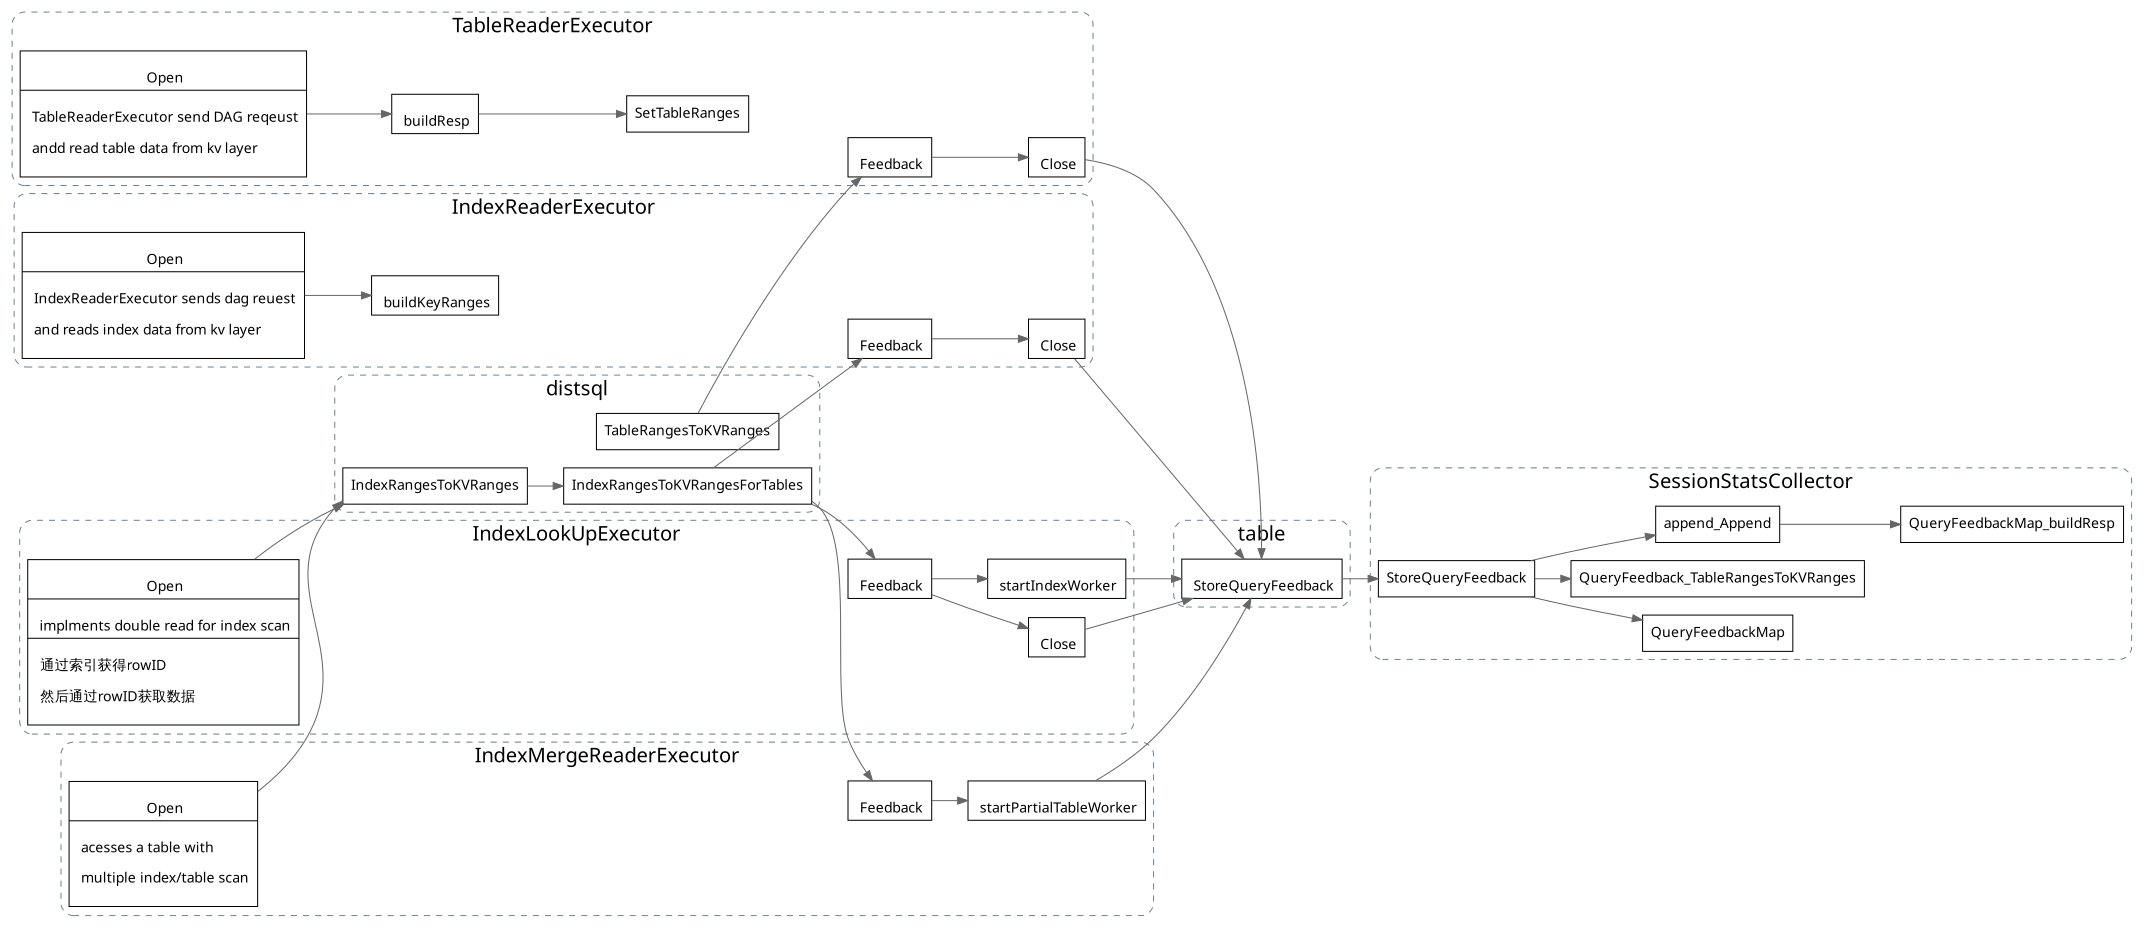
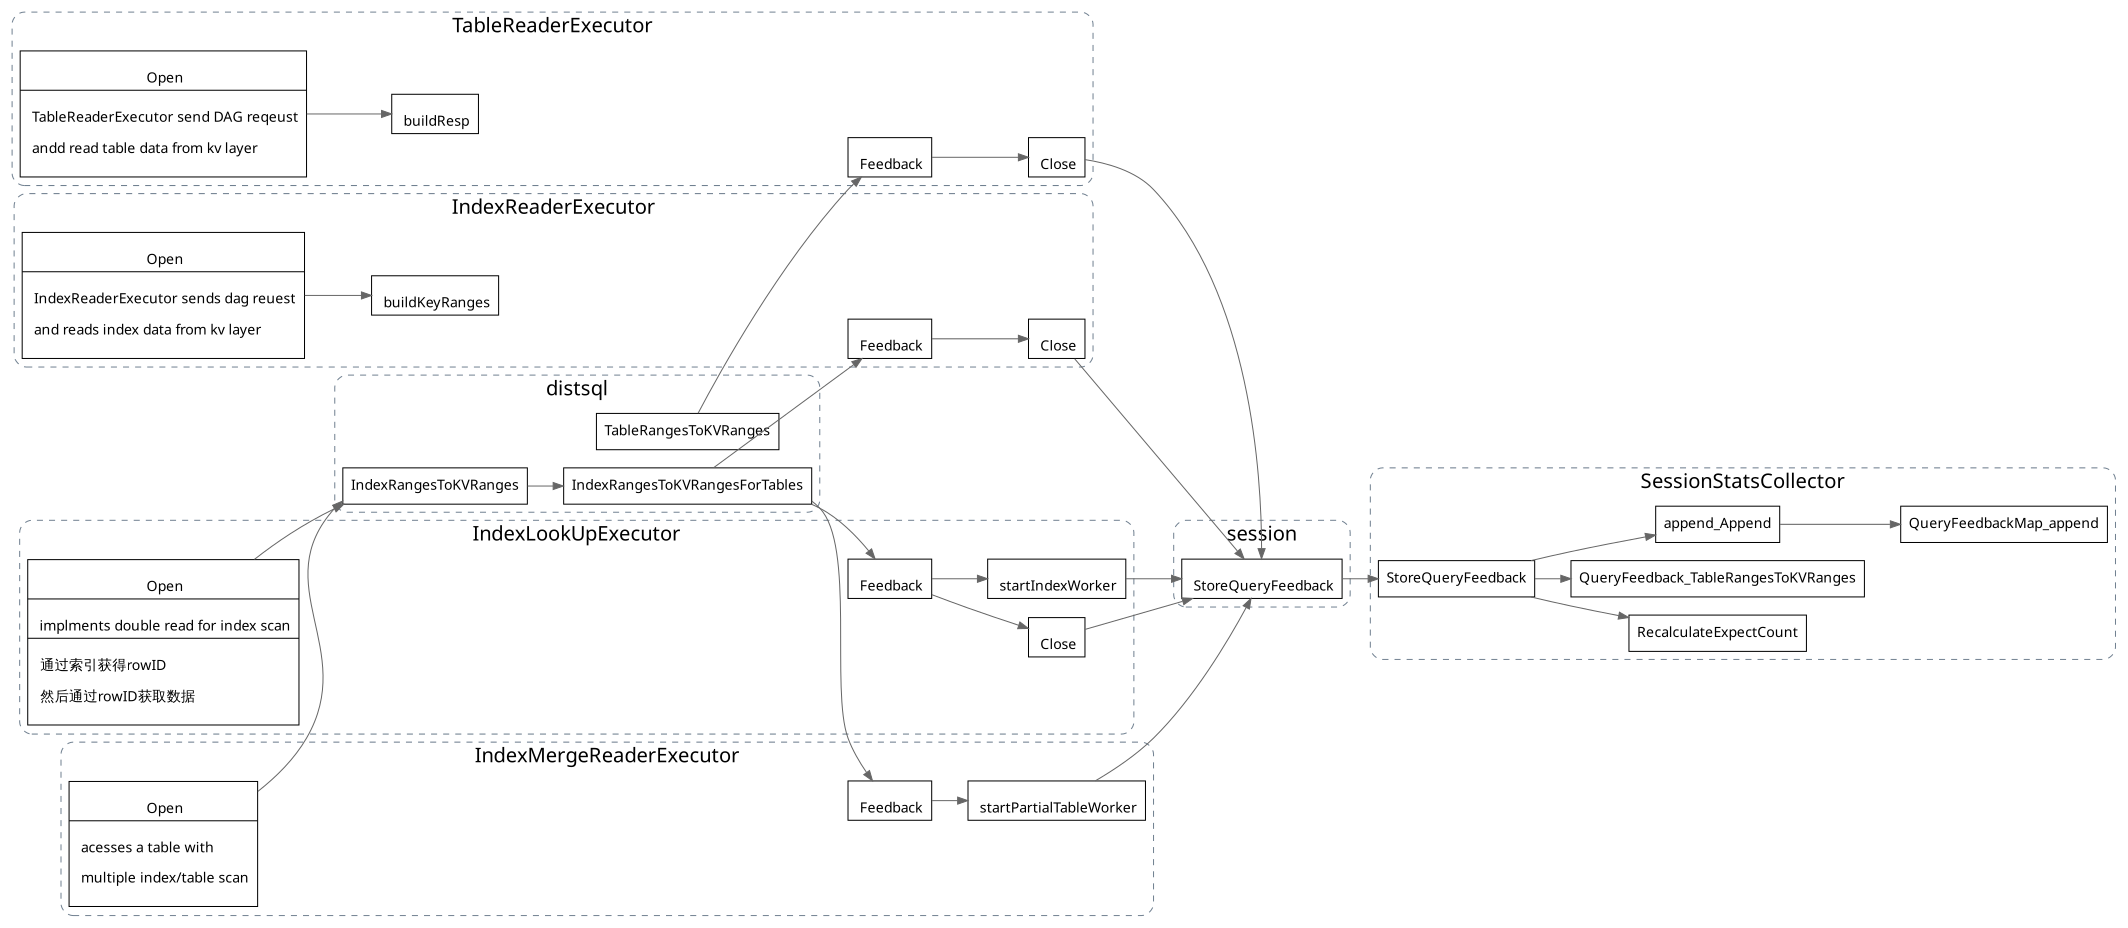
(688, 114) -> none
(2012, 524) -> (2004, 524)
(1262, 535) -> (1262, 535)
(1718, 633) -> (1718, 633)
